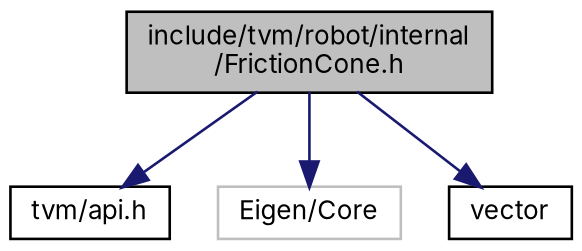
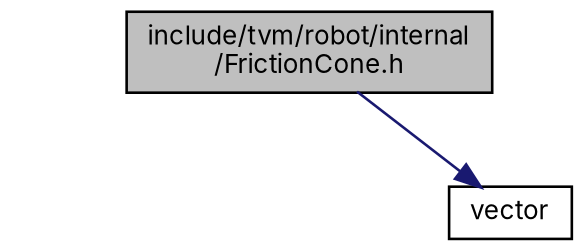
(90, 213) -> none
(309, 213) -> none
